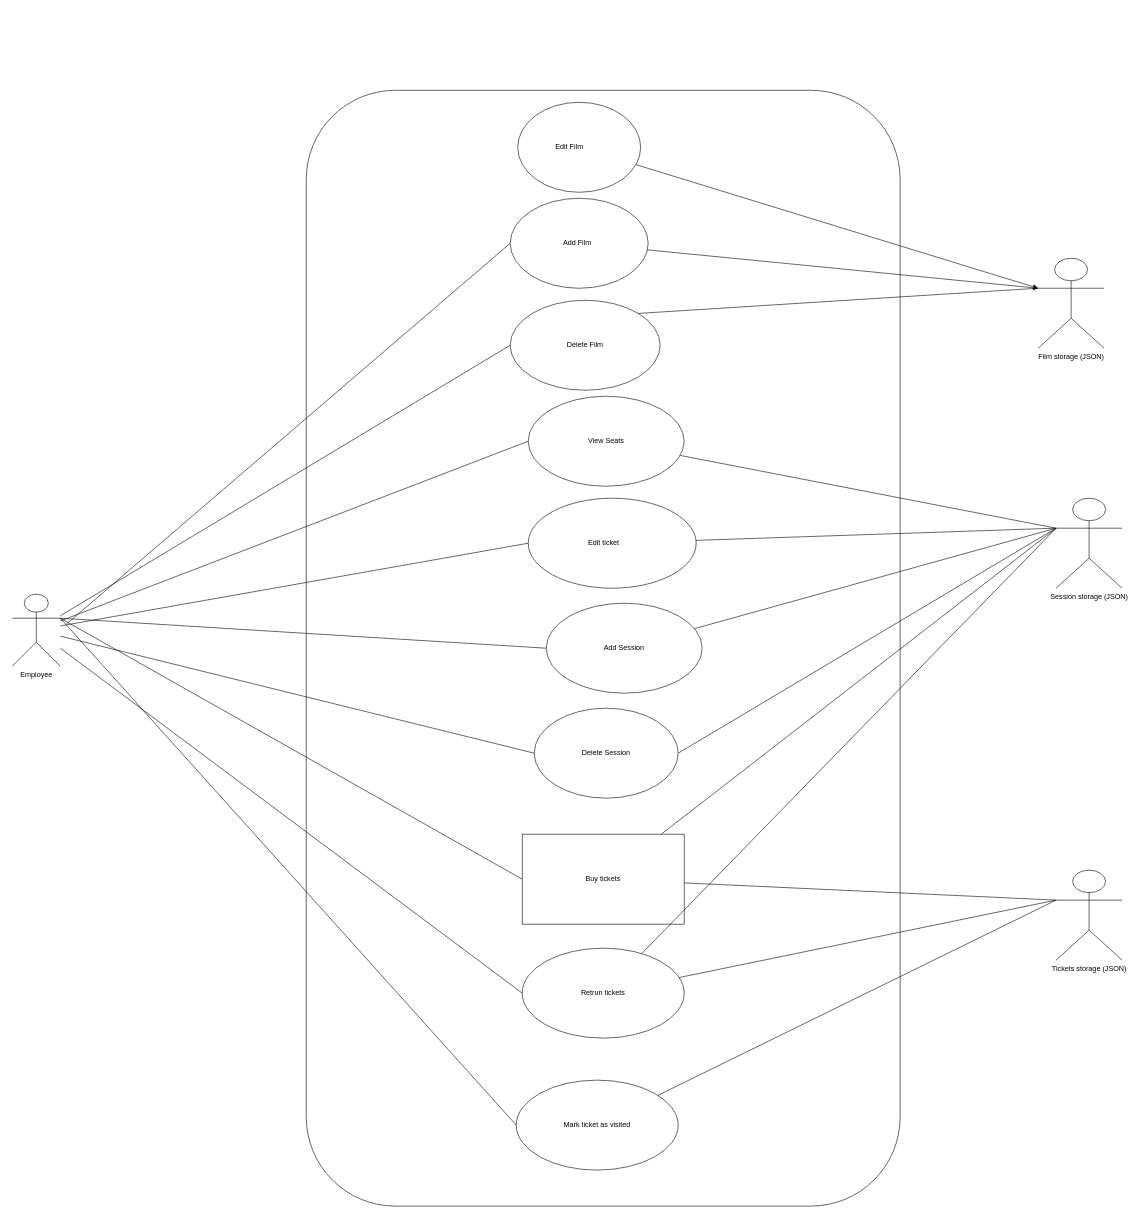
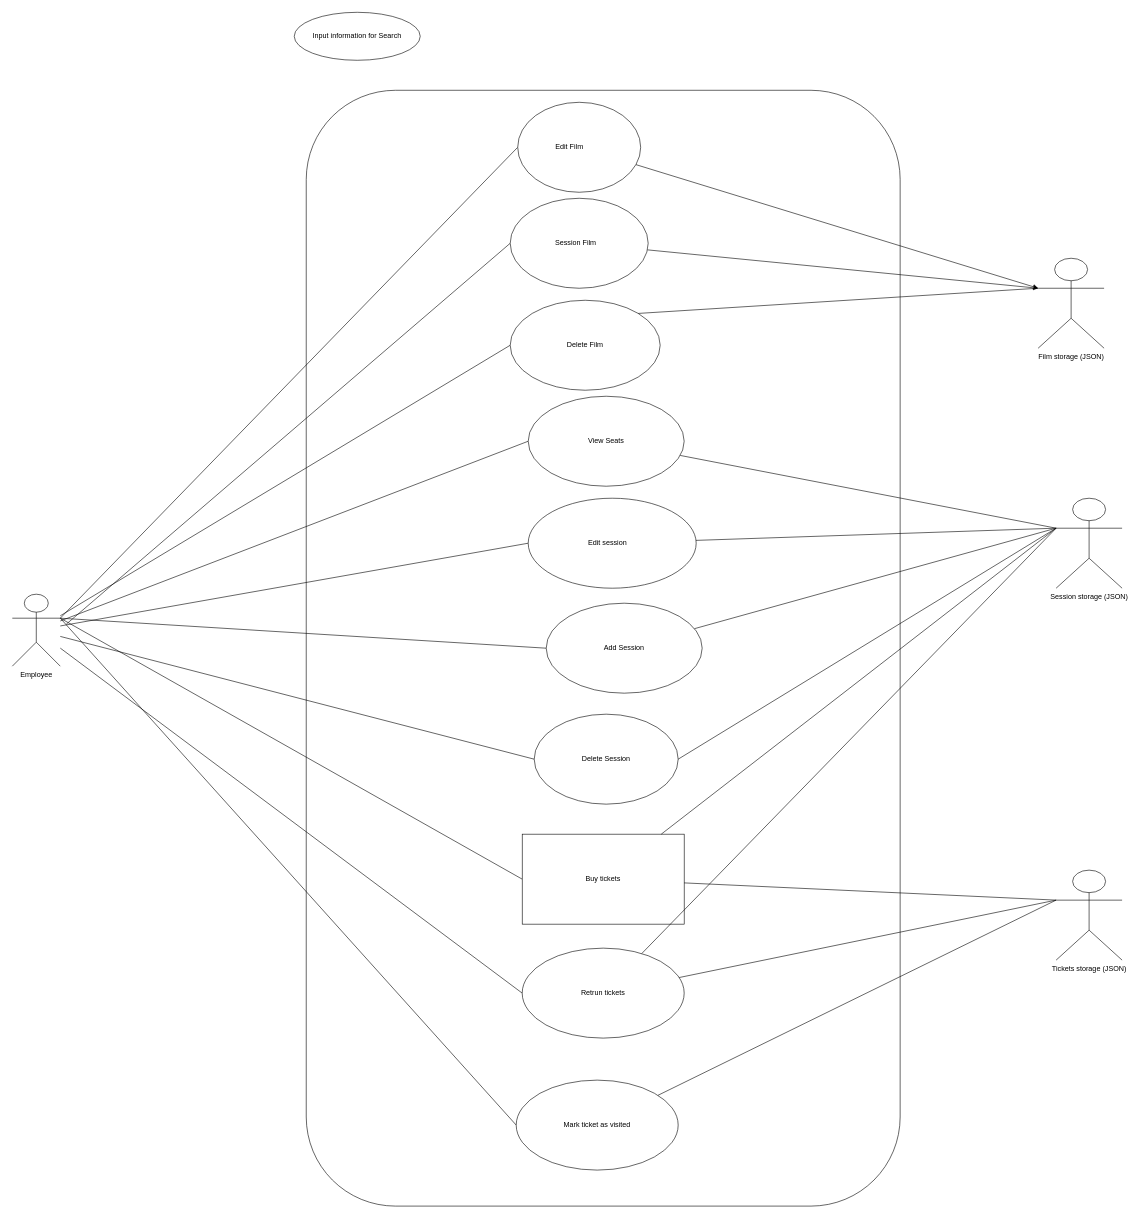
none -> (357, 36)
(579, 243) -> (579, 243)
none -> (295, 376)
(612, 543) -> (612, 543)
(606, 753) -> (606, 759)
